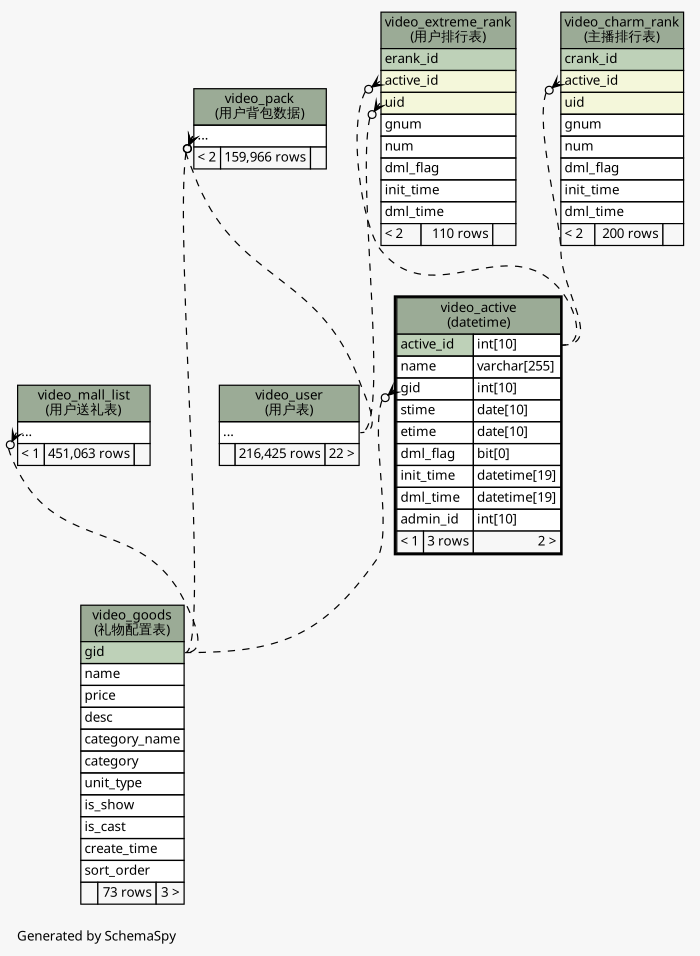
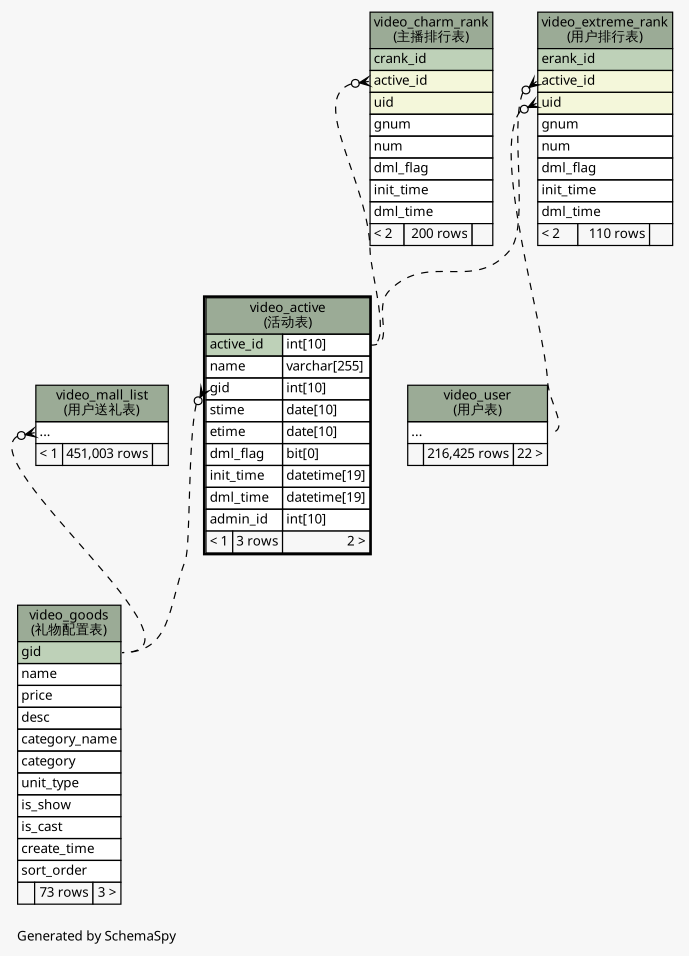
(259, 129) -> none
(479, 323) -> (288, 323)
(89, 454) -> (108, 454)
